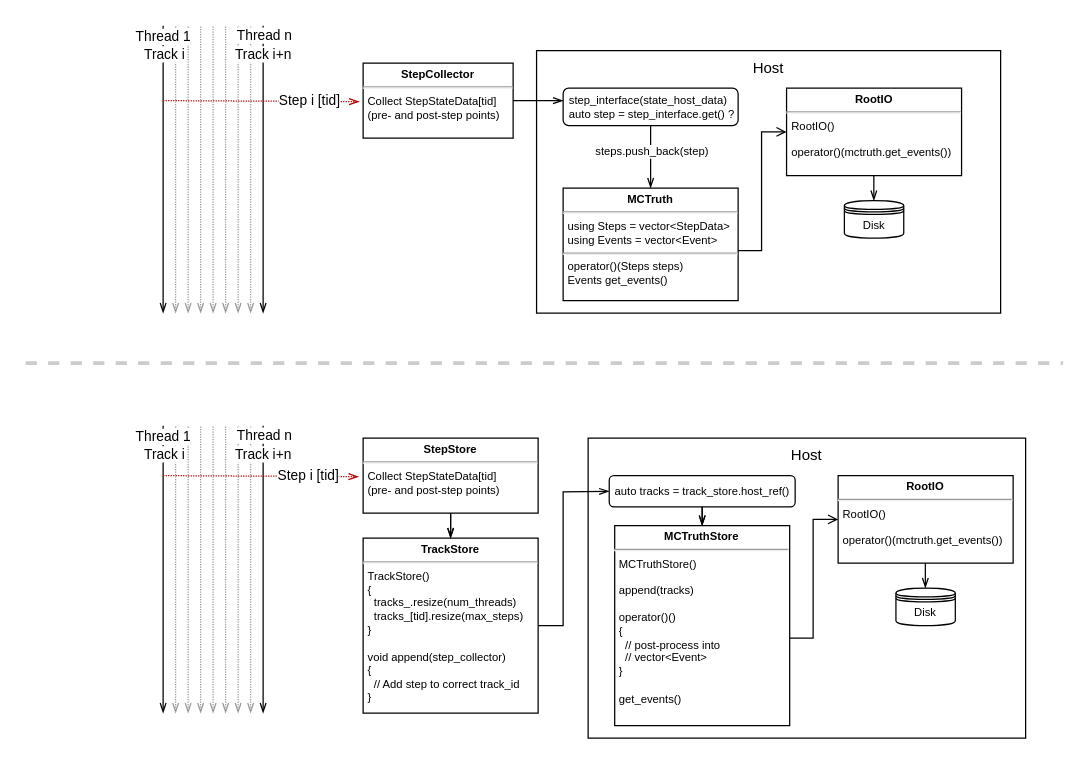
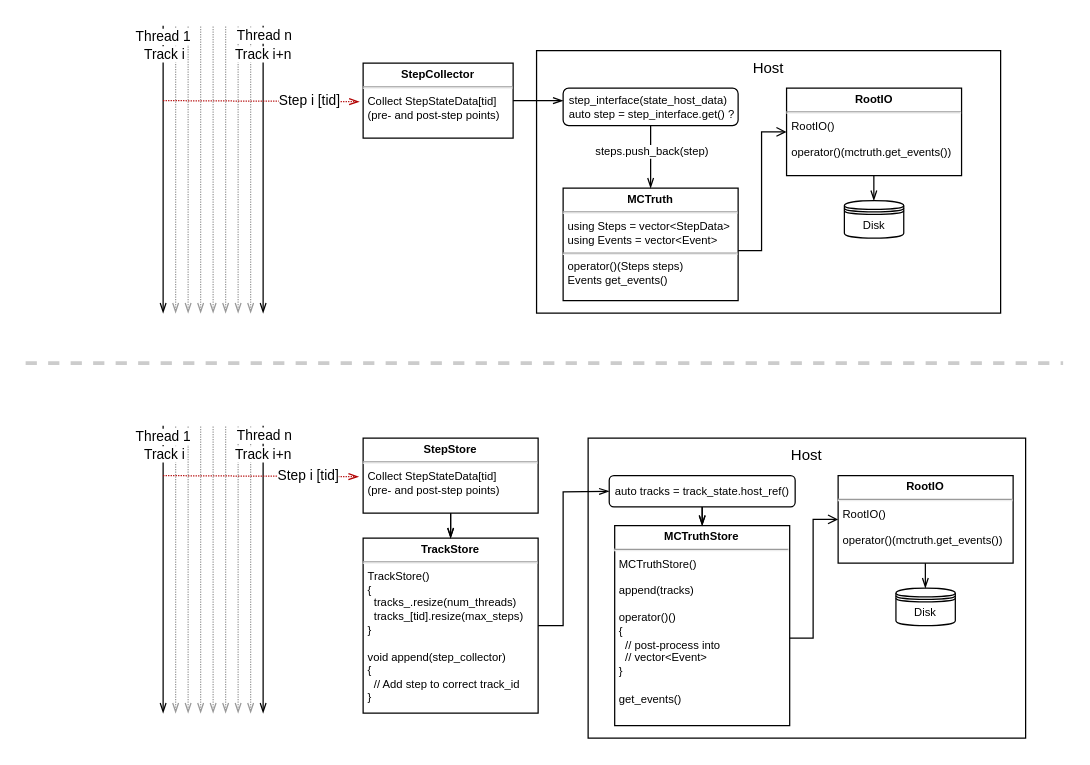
(703, 492) -> (703, 492)
